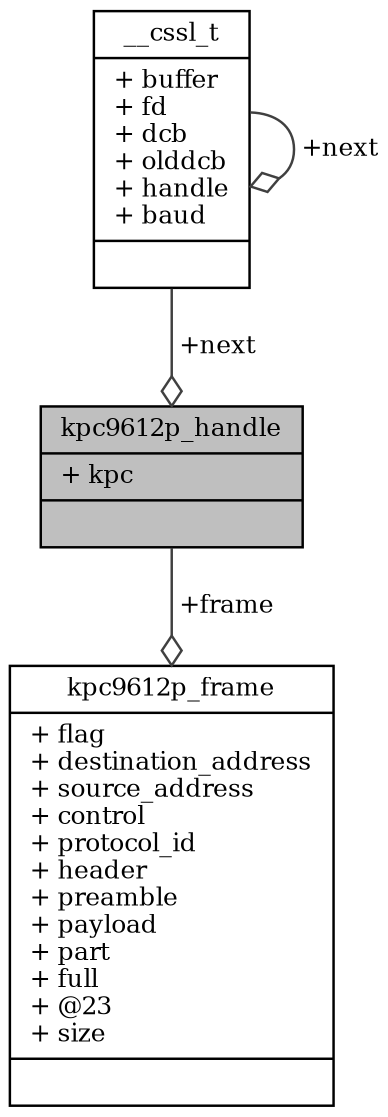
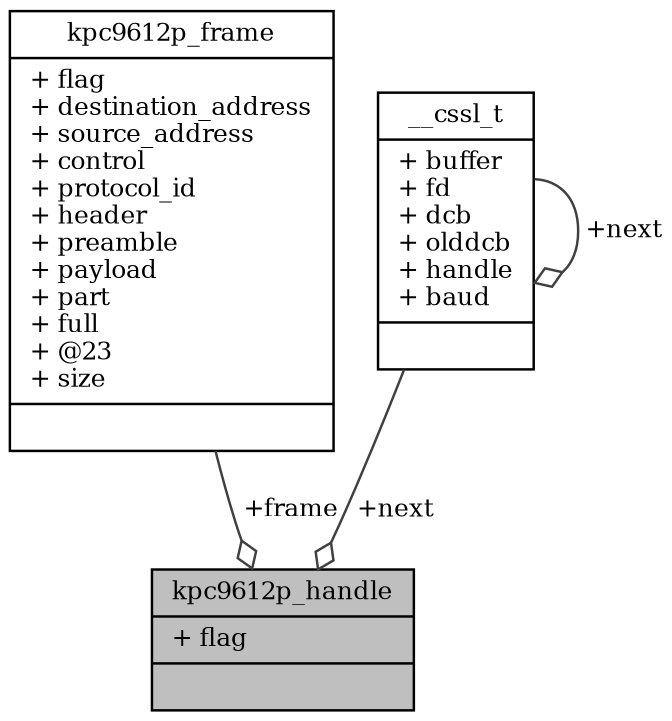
(98, 476) -> (210, 639)
(172, 592) -> (228, 496)
